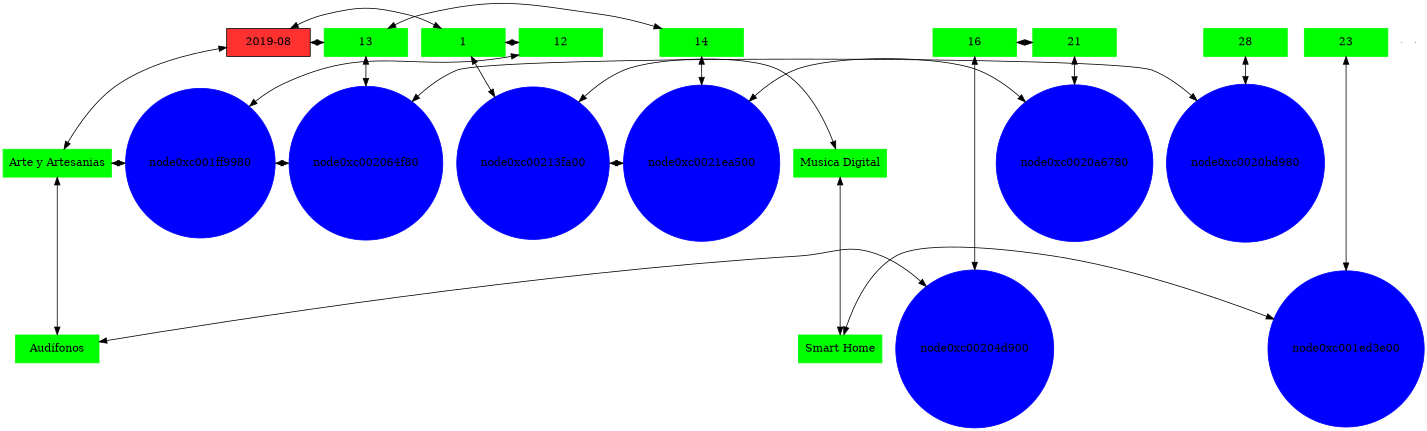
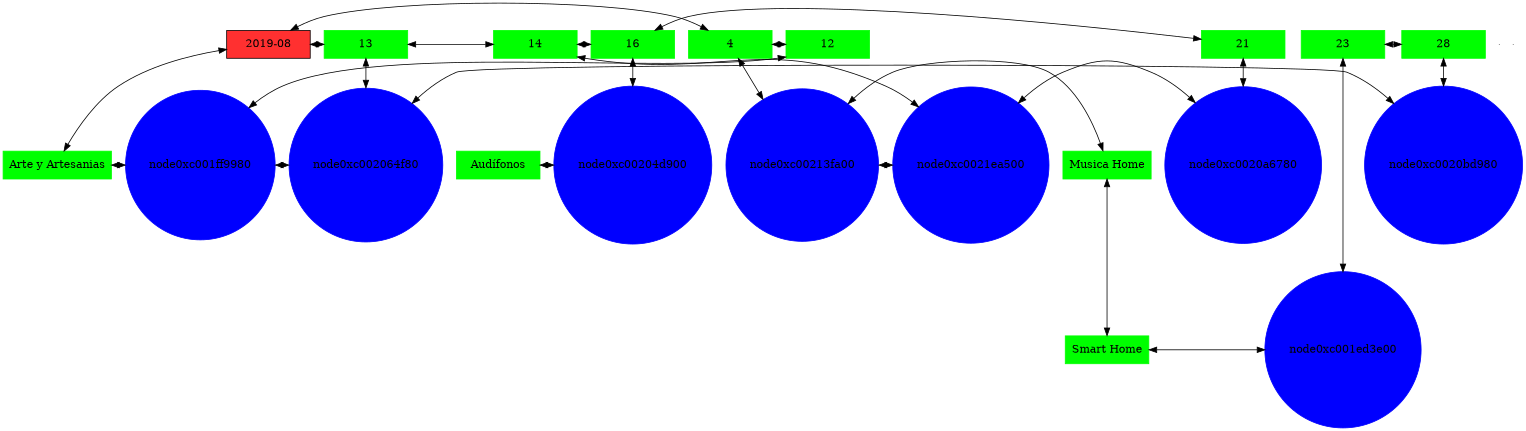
(463, 42) -> (730, 44)
none -> (585, 44)
none -> (1393, 44)
(840, 163) -> (1107, 165)
(57, 256) -> none
